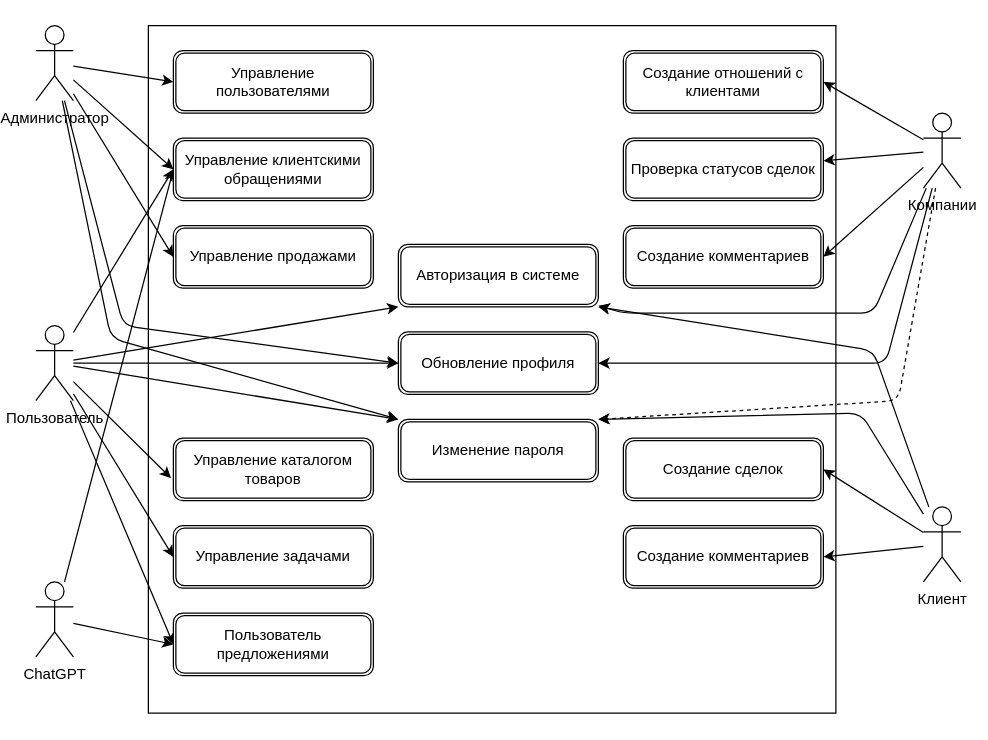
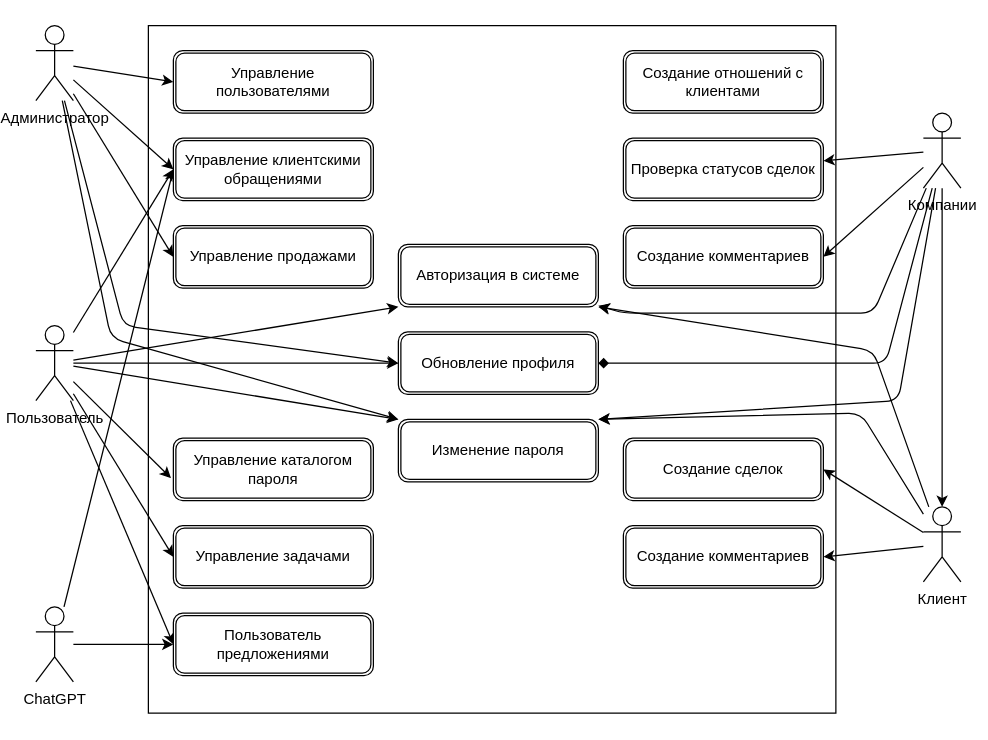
(876, 113) -> (942, 344)
(608, 363) -> (609, 363)
(883, 402) -> (883, 402)
(632, 419) -> (632, 419)
(273, 469) -> (273, 469)
(54, 619) -> (54, 644)
